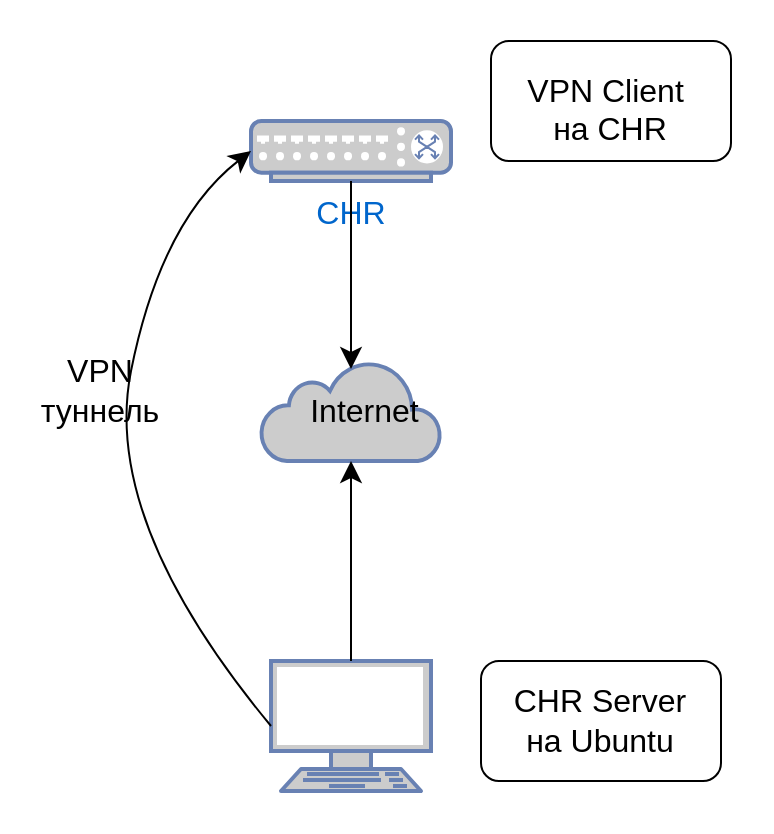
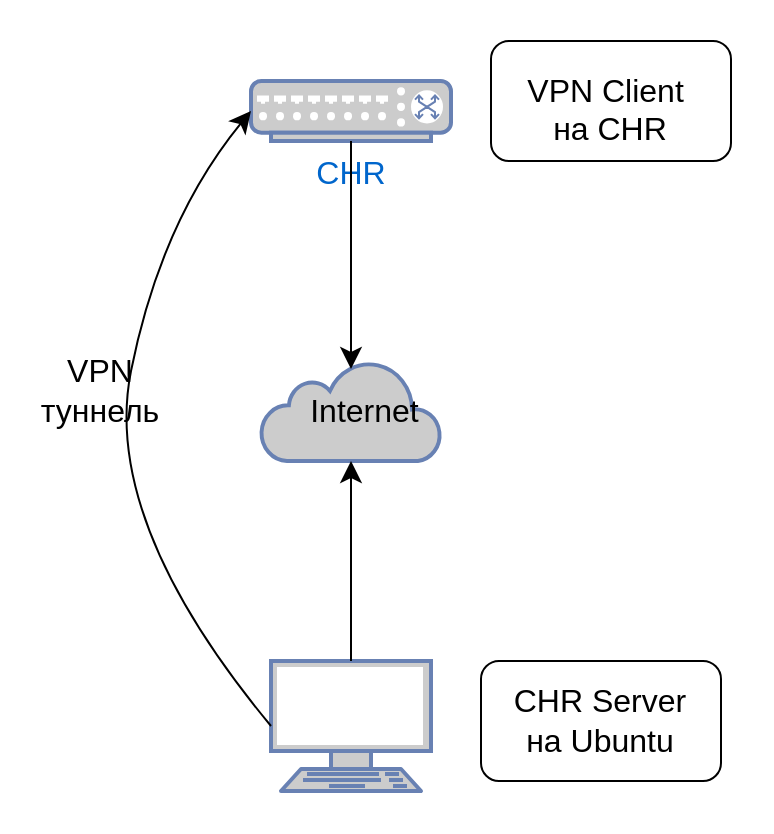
(351, 151) -> (351, 111)
